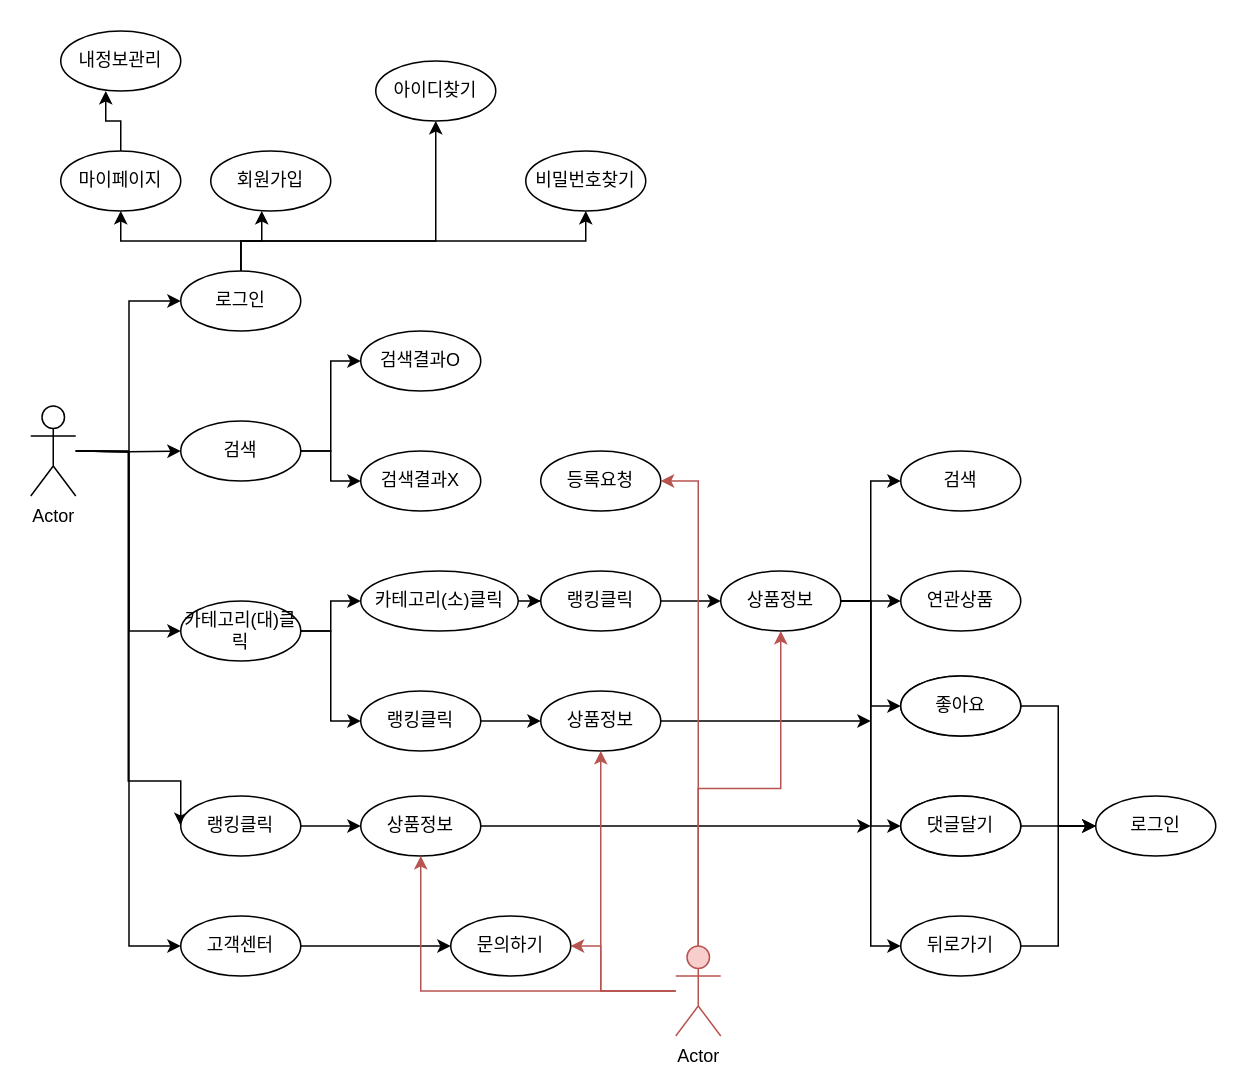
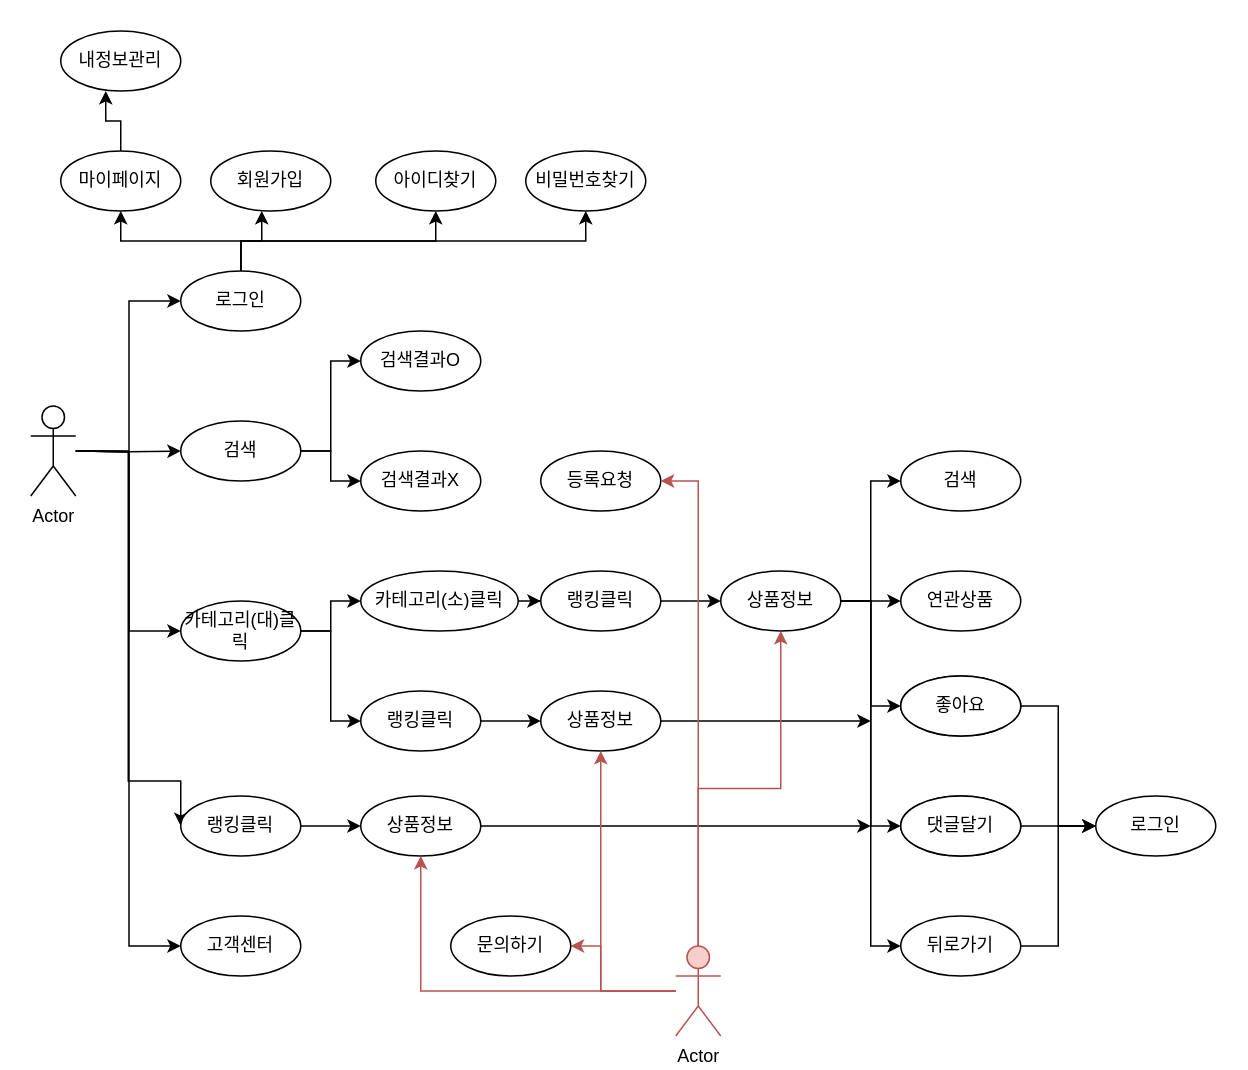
(436, 91) -> (436, 181)
(371, 946) -> none
